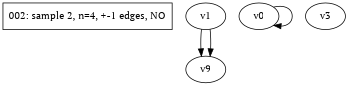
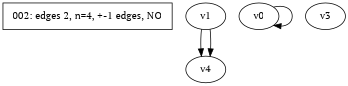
(88, 16) -> (88, 16)
(206, 69) -> (206, 69)
